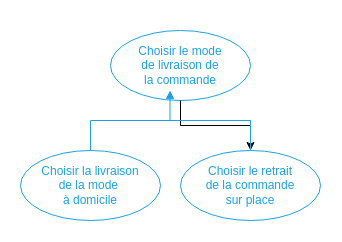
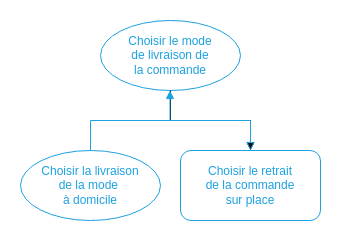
(181, 66) -> (171, 56)
(251, 147) -> (168, 121)
(251, 186) -> (251, 186)
